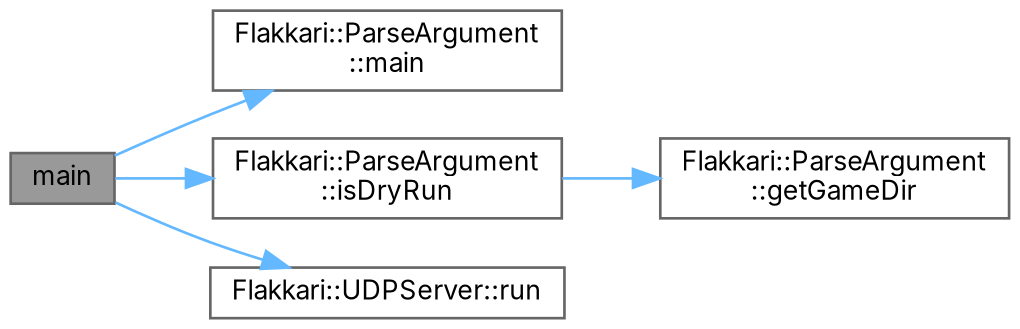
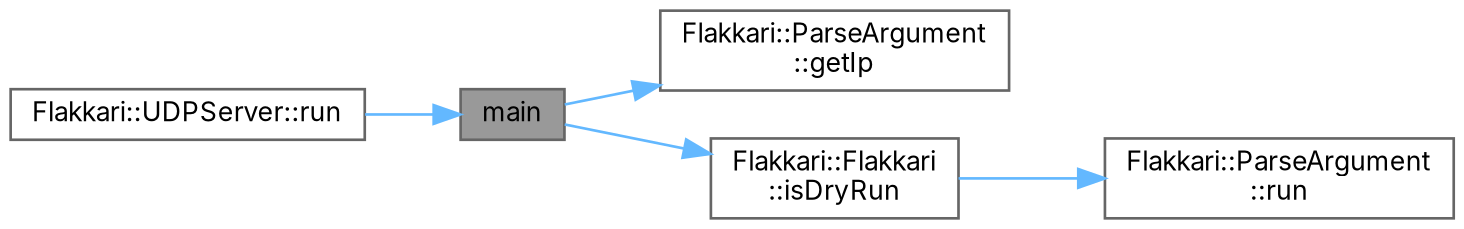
(387, 51) -> (835, 51)
(387, 178) -> (835, 178)
(835, 178) -> (1279, 178)
(188, 234) -> (399, 114)
